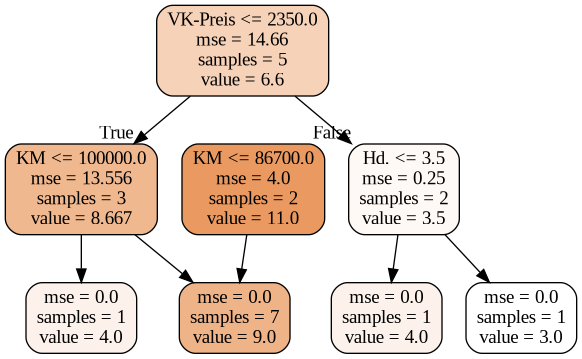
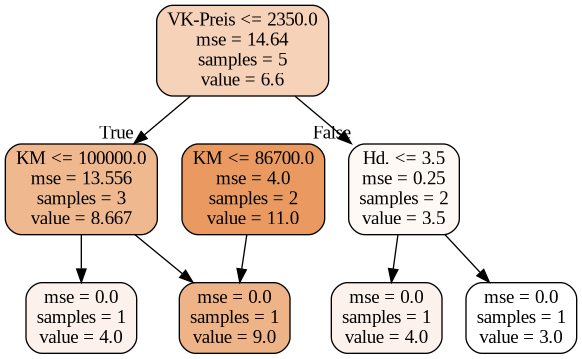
(243, 51) -> (243, 51)
(235, 318) -> (235, 318)
